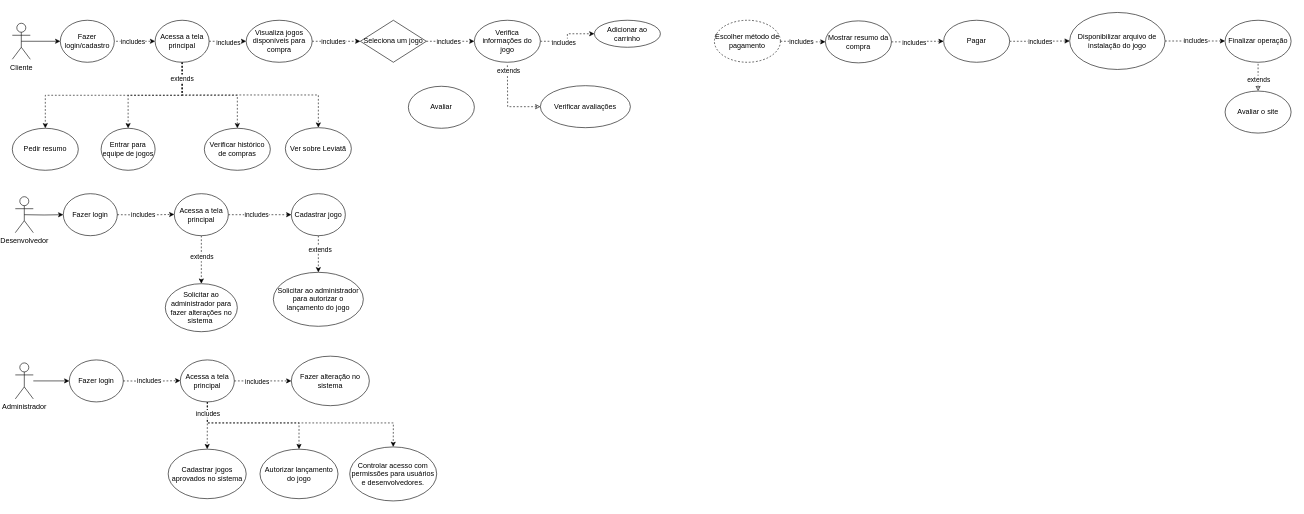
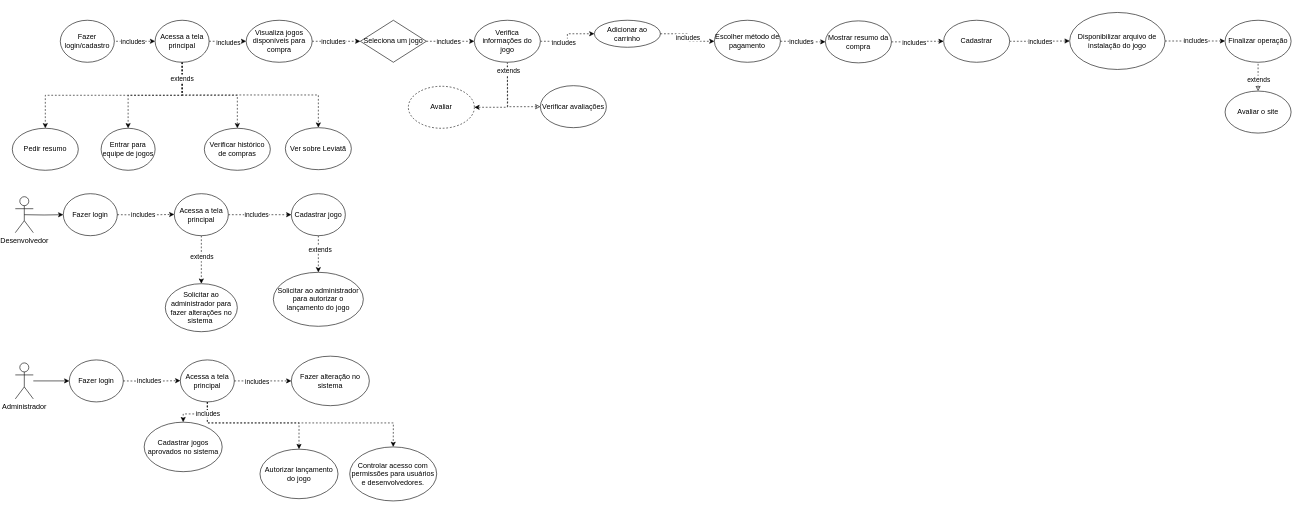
(21, 41) -> none
(54, 41) -> none
none -> (688, 41)
(747, 41) -> (747, 41)
(977, 41) -> (977, 41)
none -> (507, 63)
(441, 107) -> (441, 107)
(585, 107) -> (573, 107)
(207, 474) -> (183, 447)
